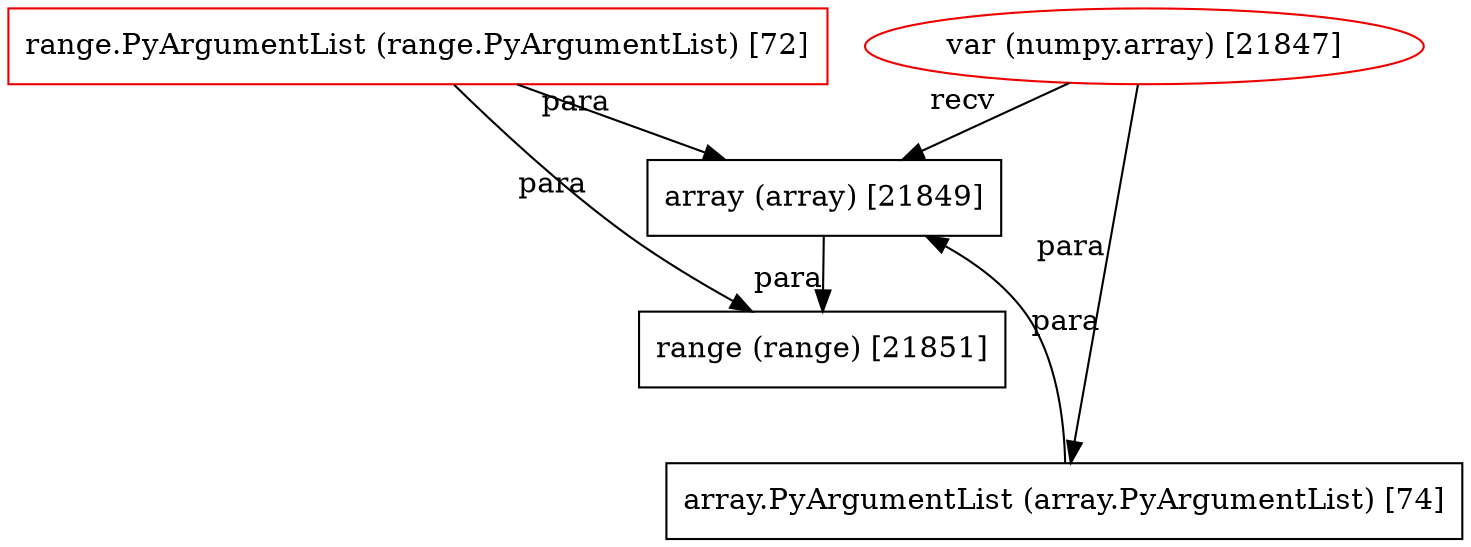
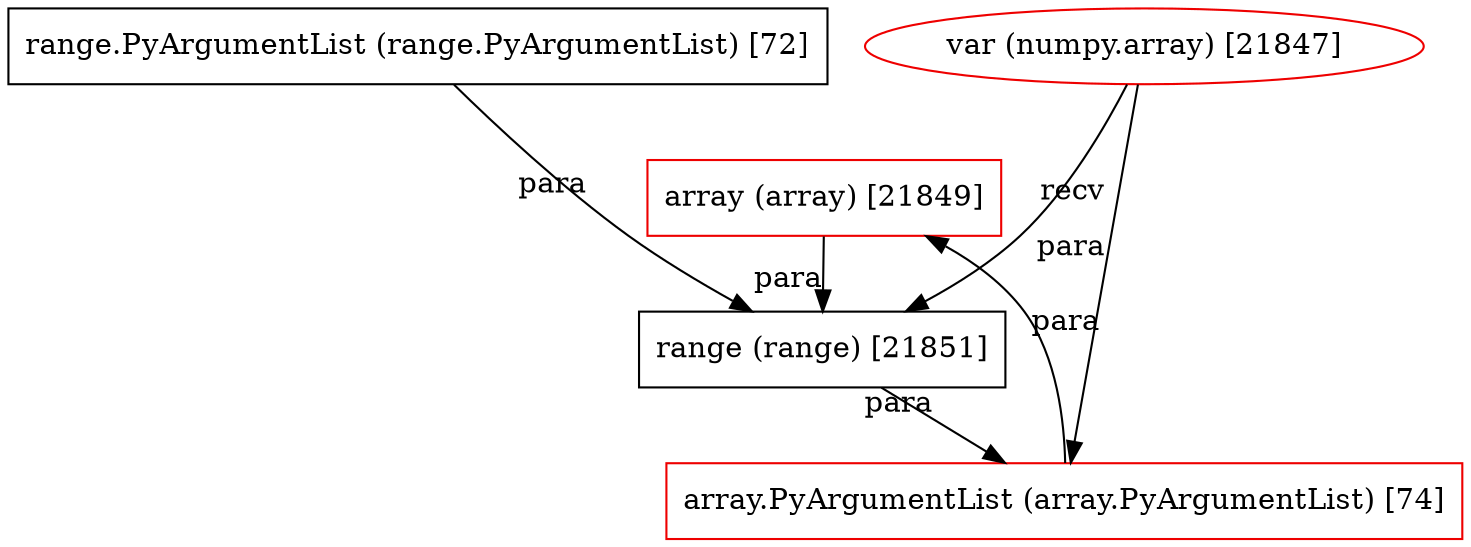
(418, 46) -> (418, 46)
(996, 117) -> (1044, 210)
(611, 118) -> none
(824, 198) -> (824, 198)
none -> (934, 420)
(1064, 501) -> (1064, 501)
